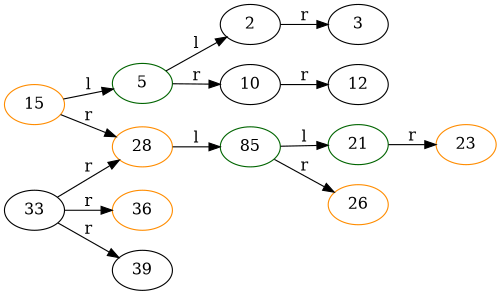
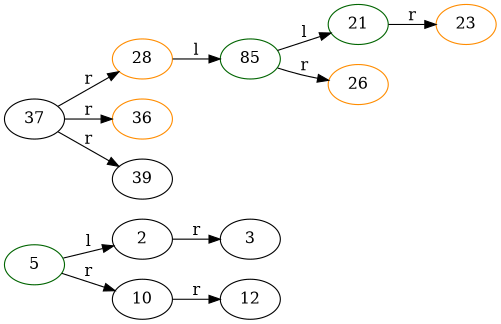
(34, 105) -> none
(34, 210) -> (34, 119)
